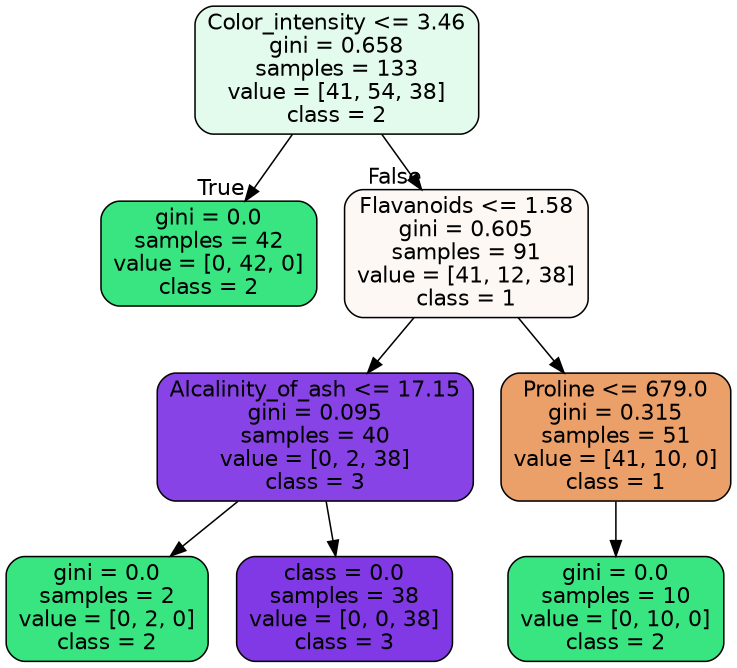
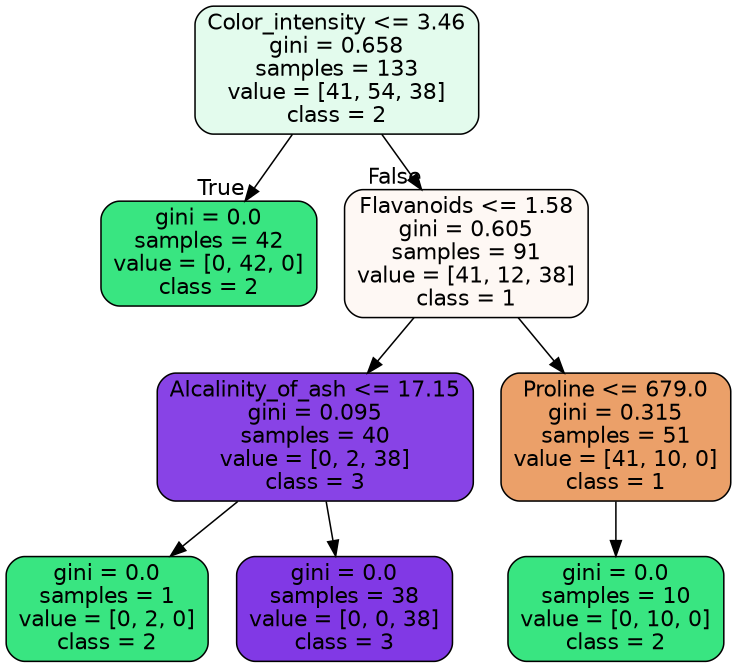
(107, 609) -> (107, 609)
(345, 609) -> (345, 609)
